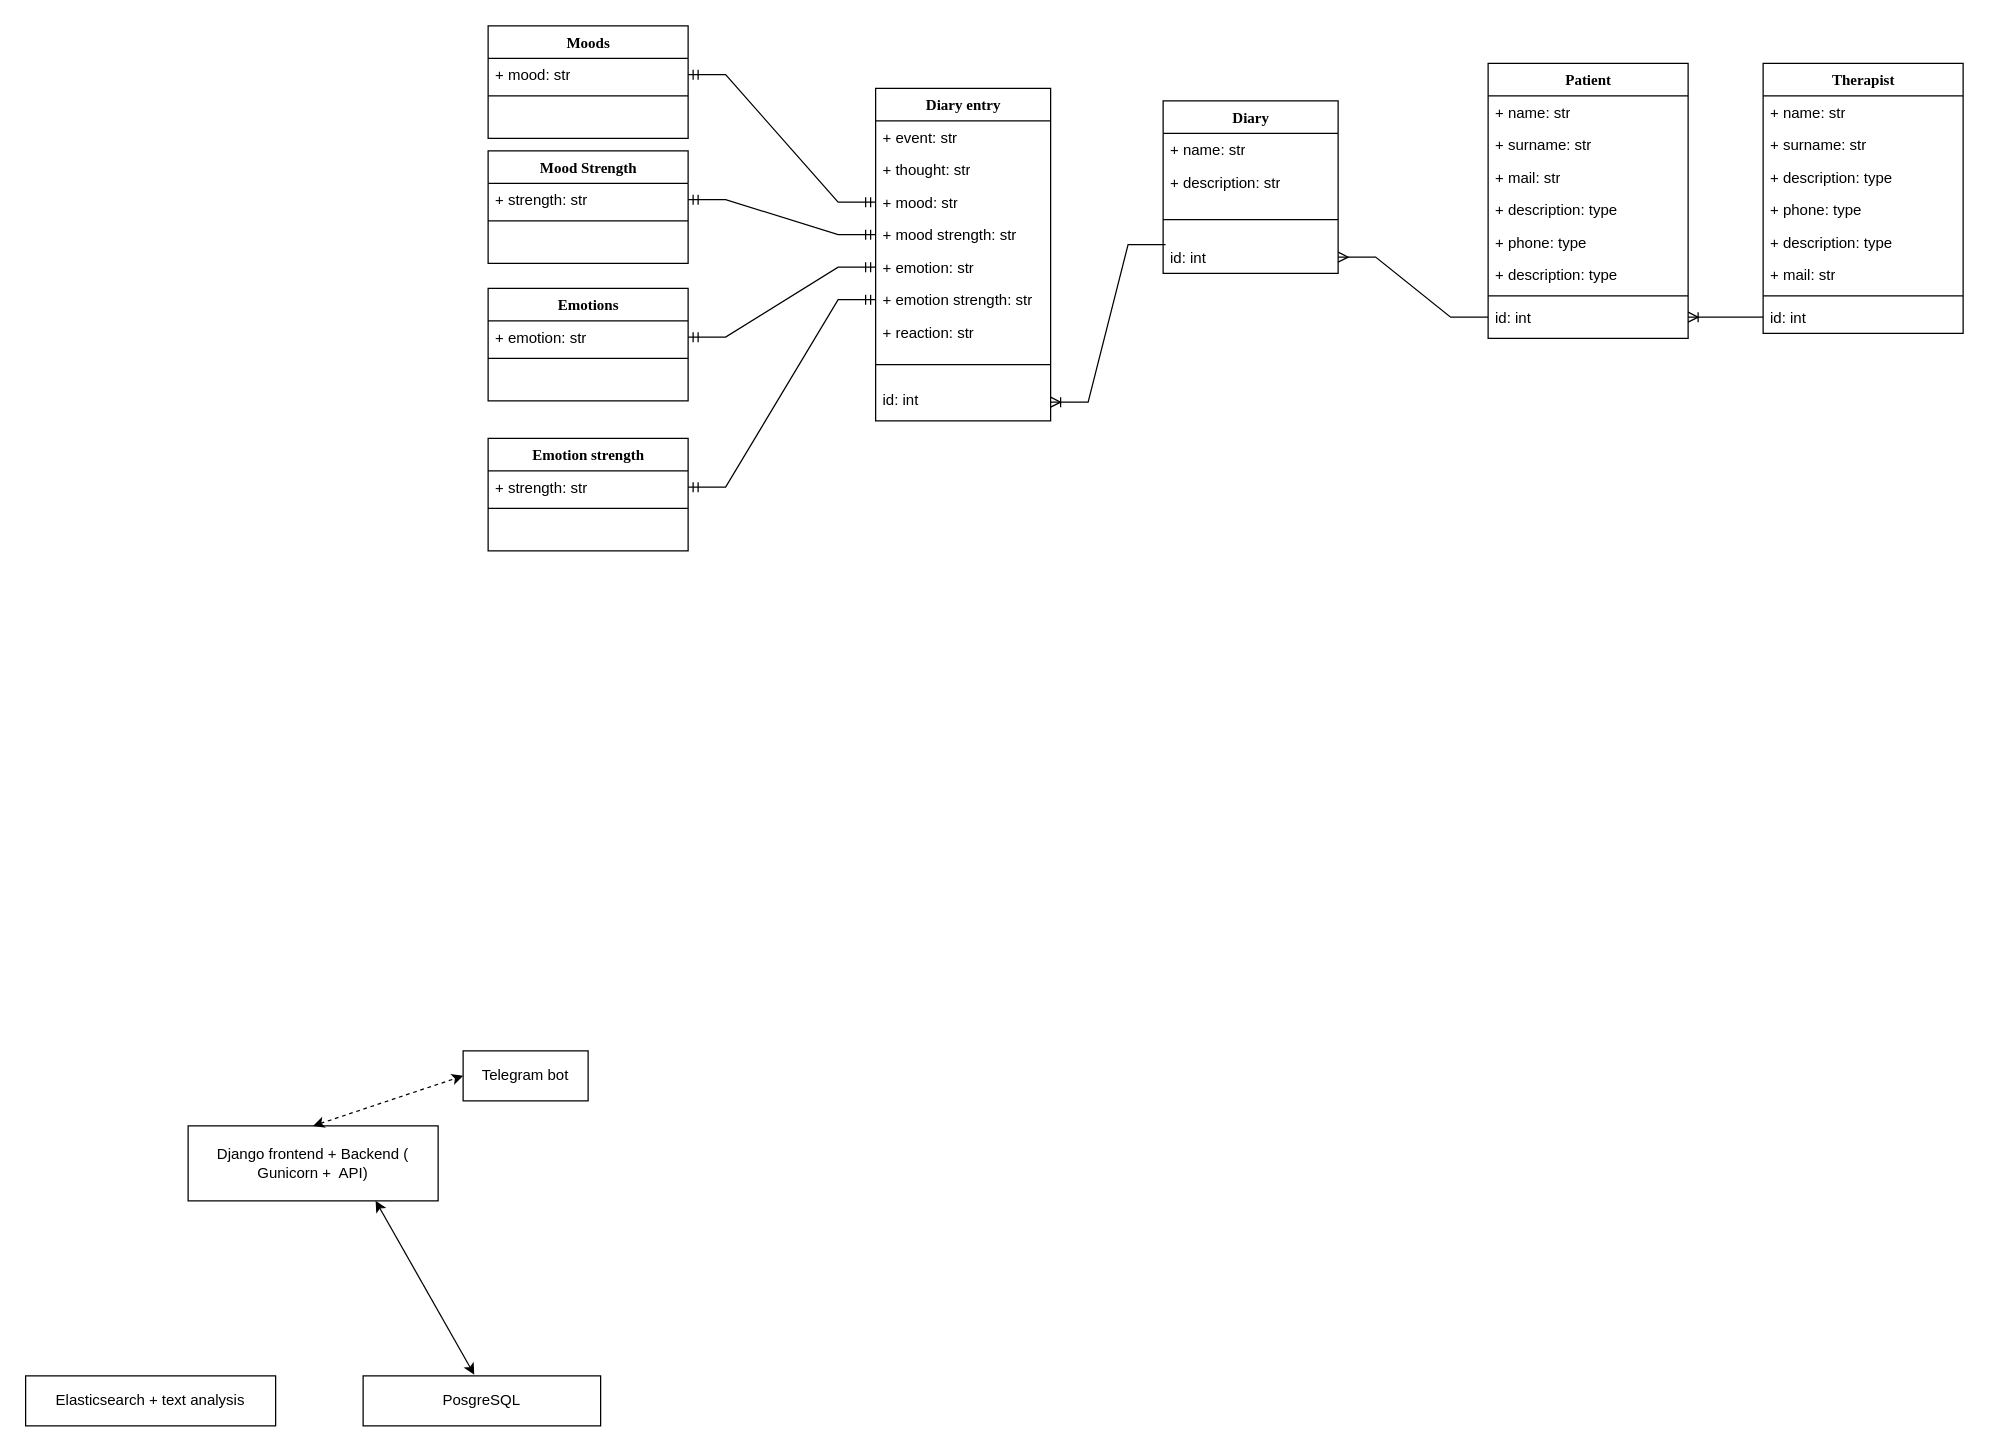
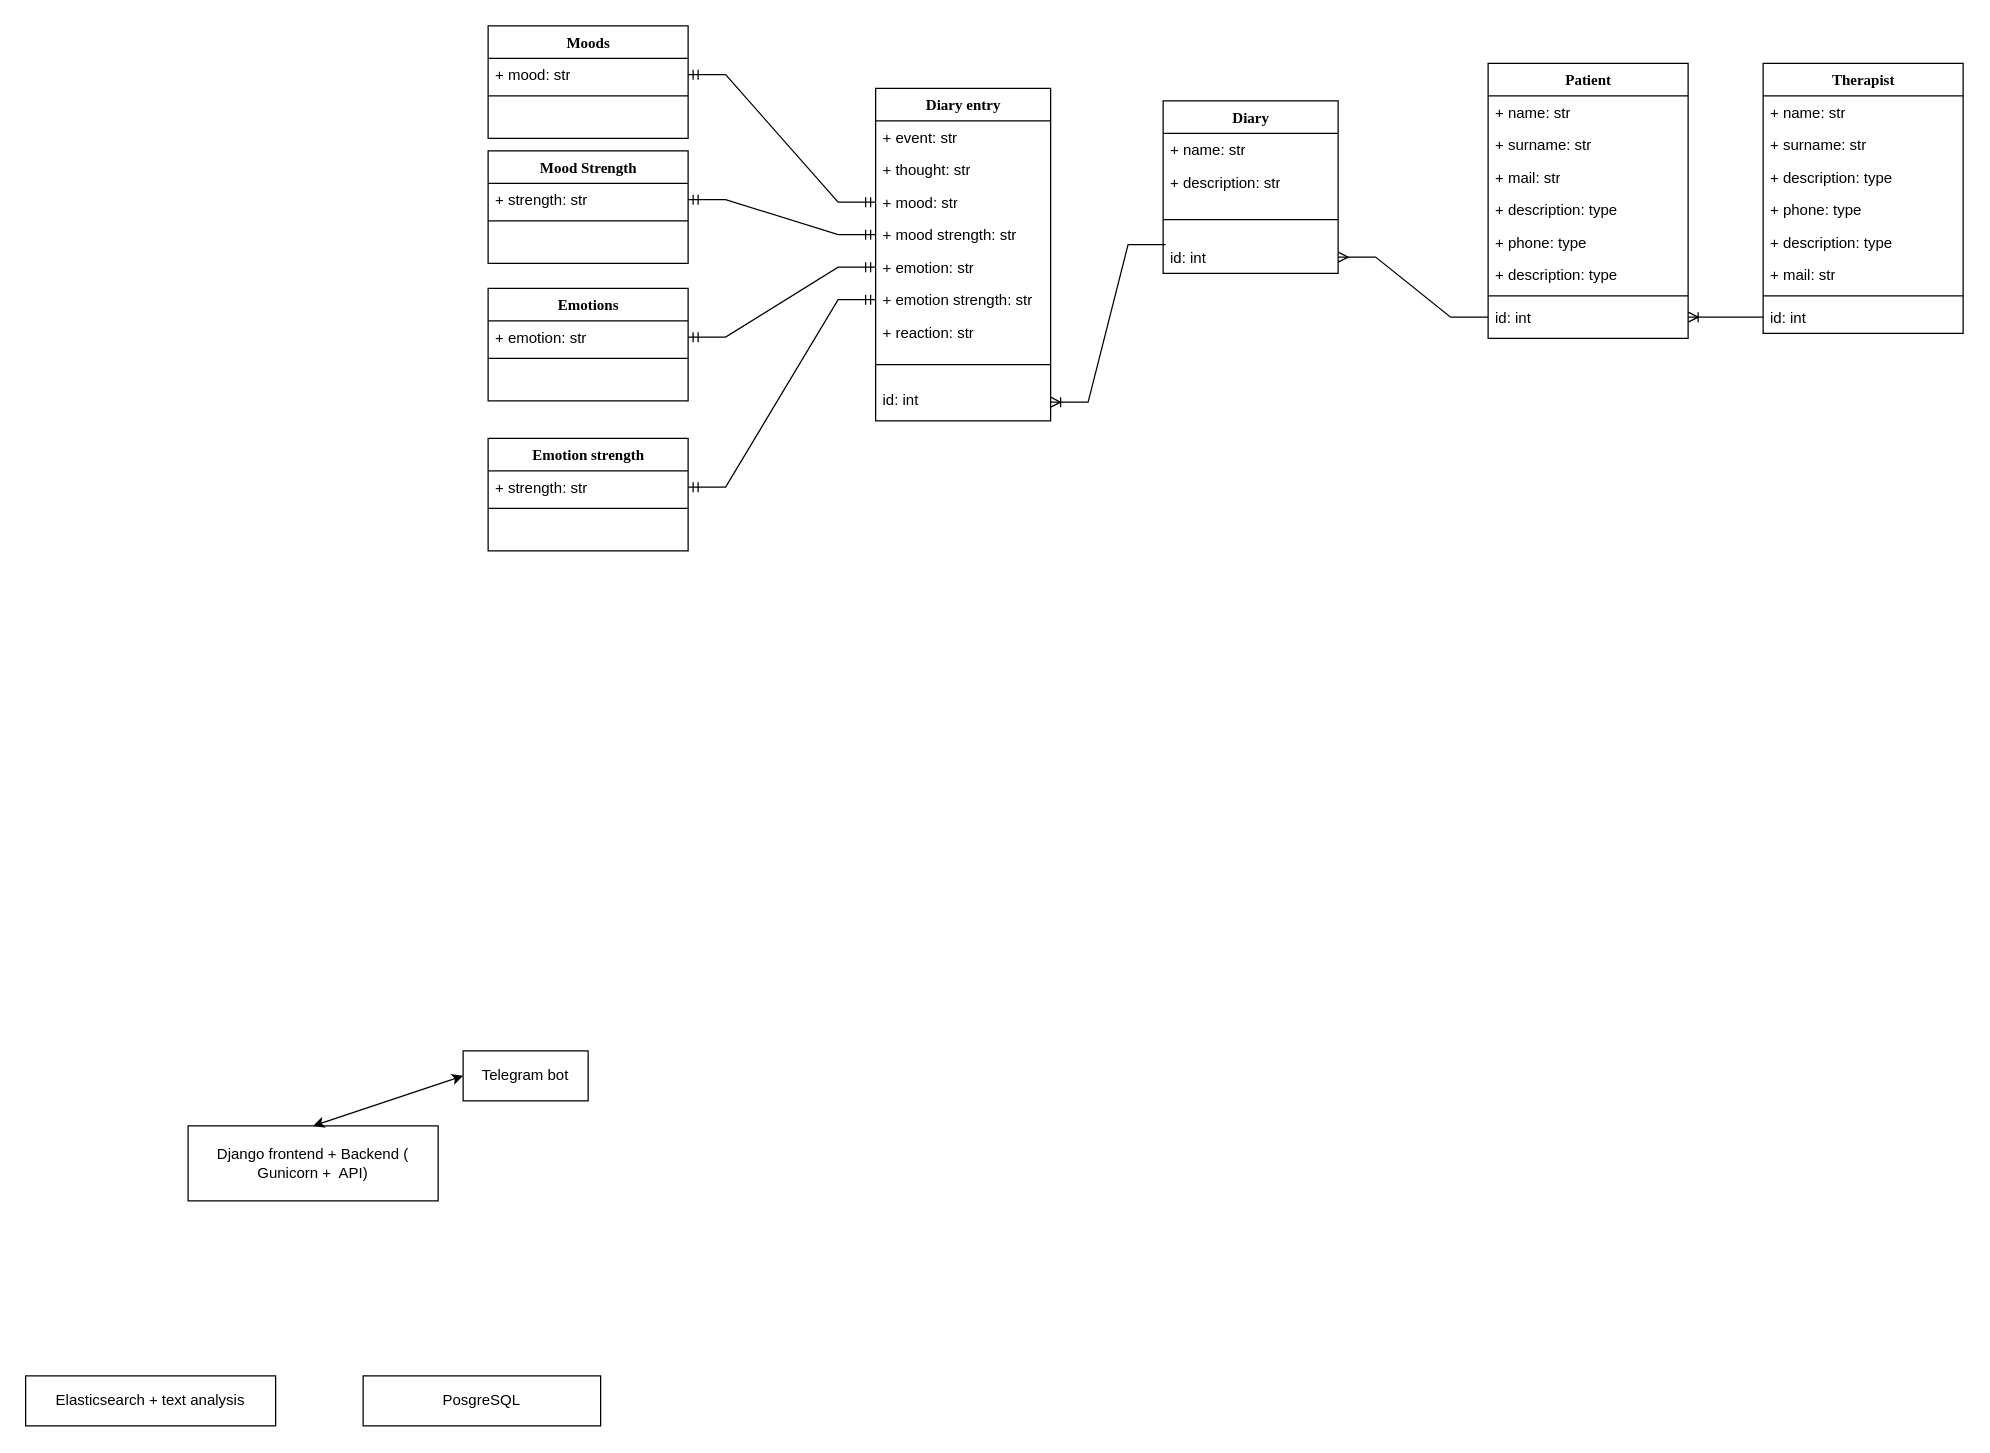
(388, 1101) -> (388, 1101)
(425, 1288) -> none
